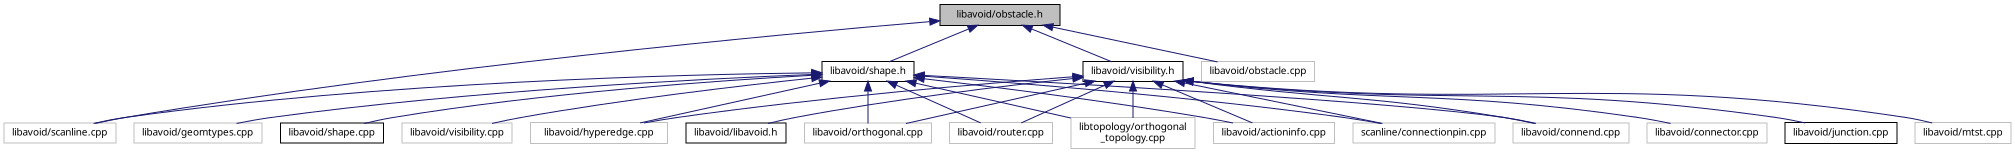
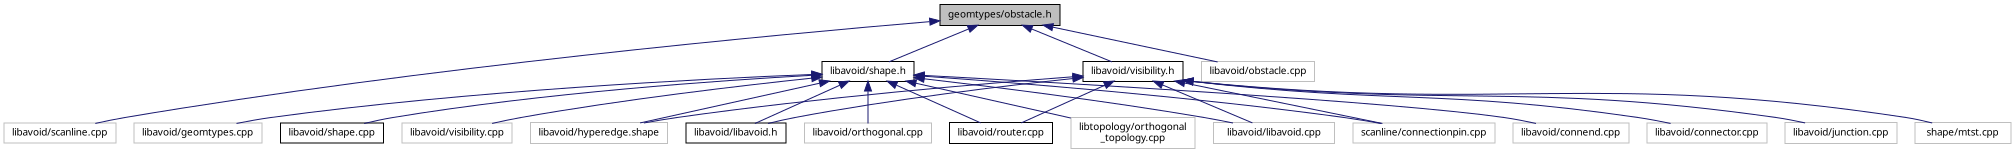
(1000, 15) -> (1000, 15)
(452, 86) -> (785, 110)
(1364, 99) -> none
(1133, 100) -> none
(987, 105) -> none
(599, 133) -> (599, 133)
(1001, 133) -> (1001, 133)
(1274, 133) -> (1274, 133)
(1841, 133) -> (1841, 133)
(1963, 133) -> (1963, 133)
